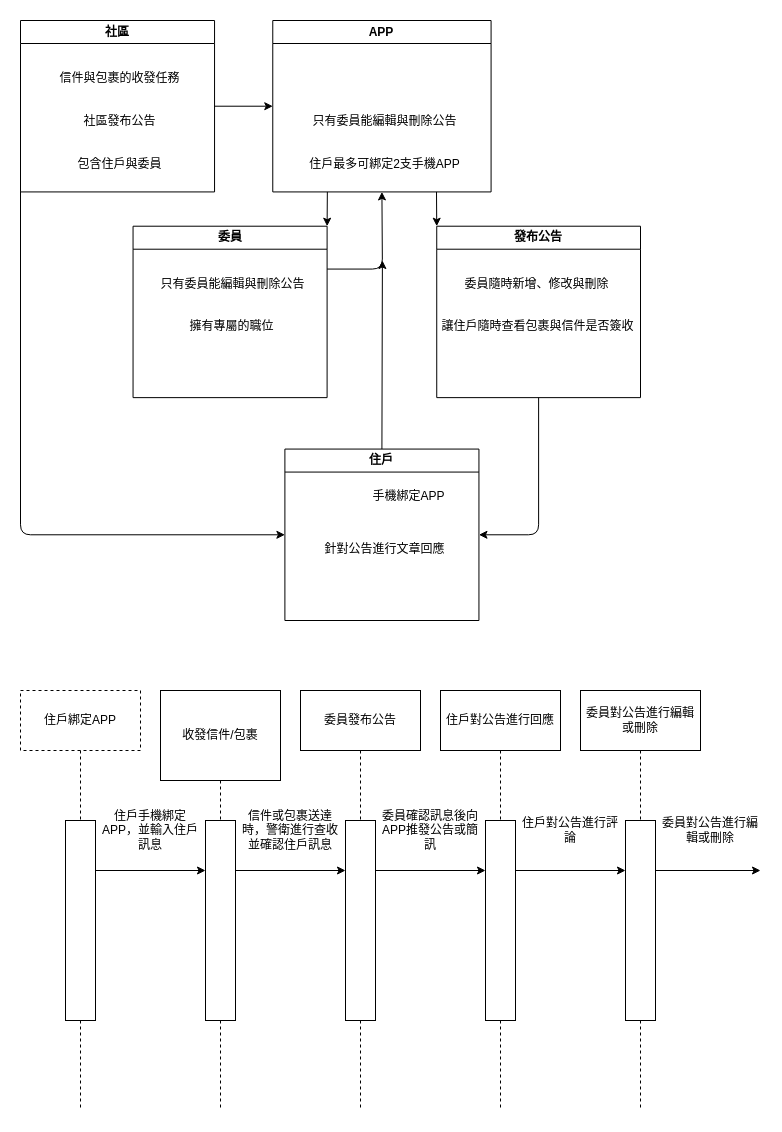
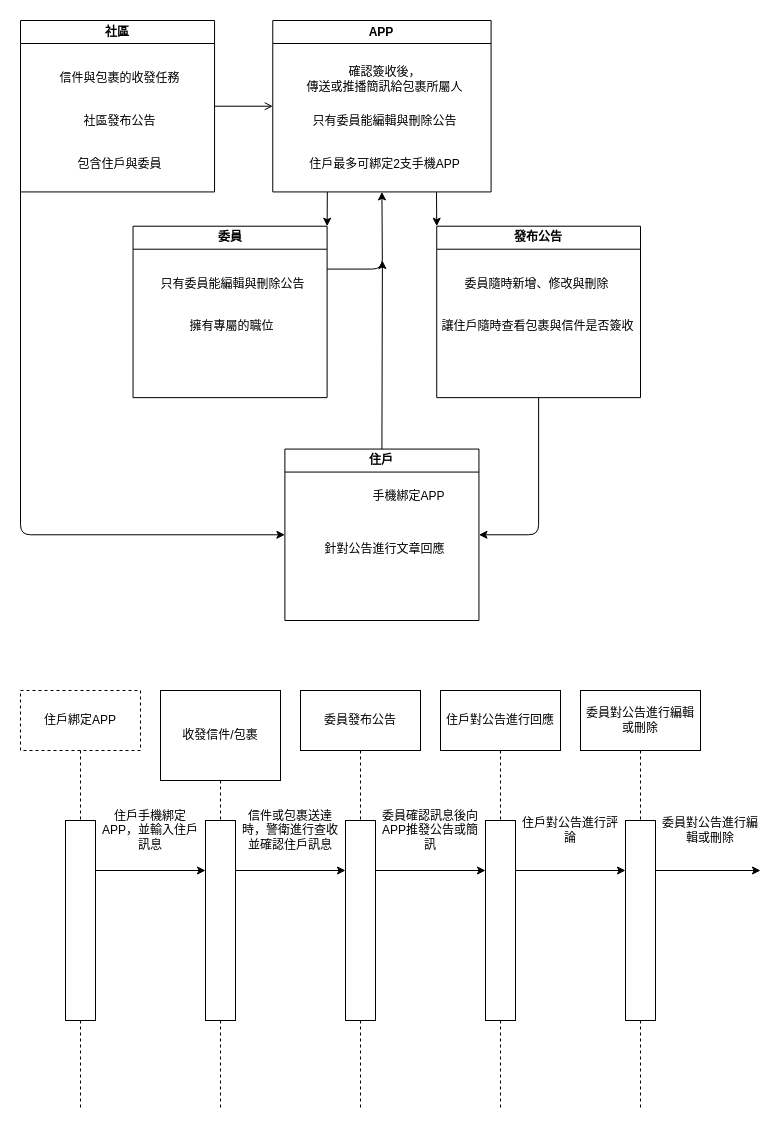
none -> (385, 79)
(264, 106) -> (266, 106)
